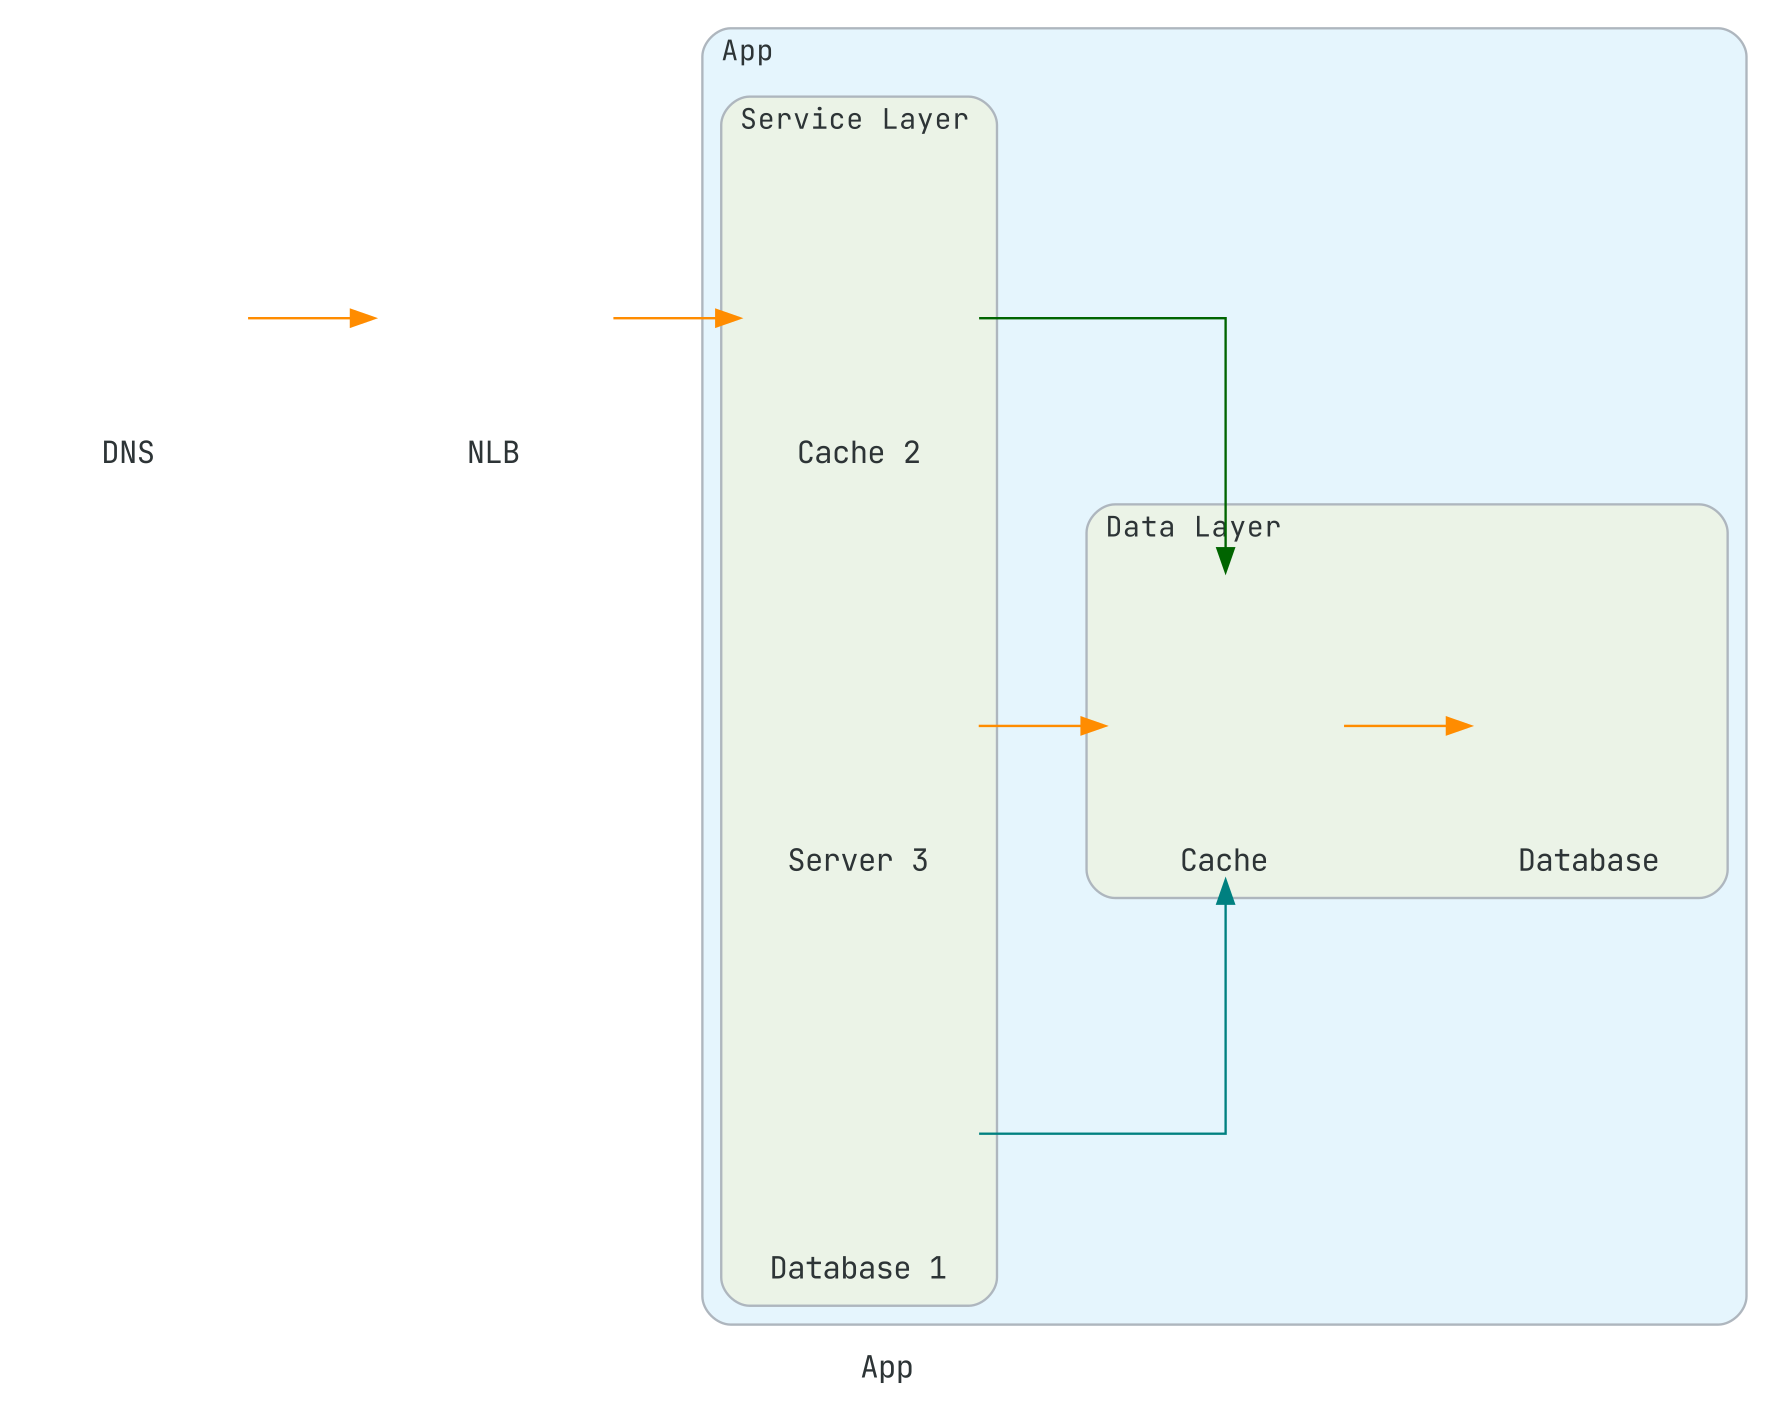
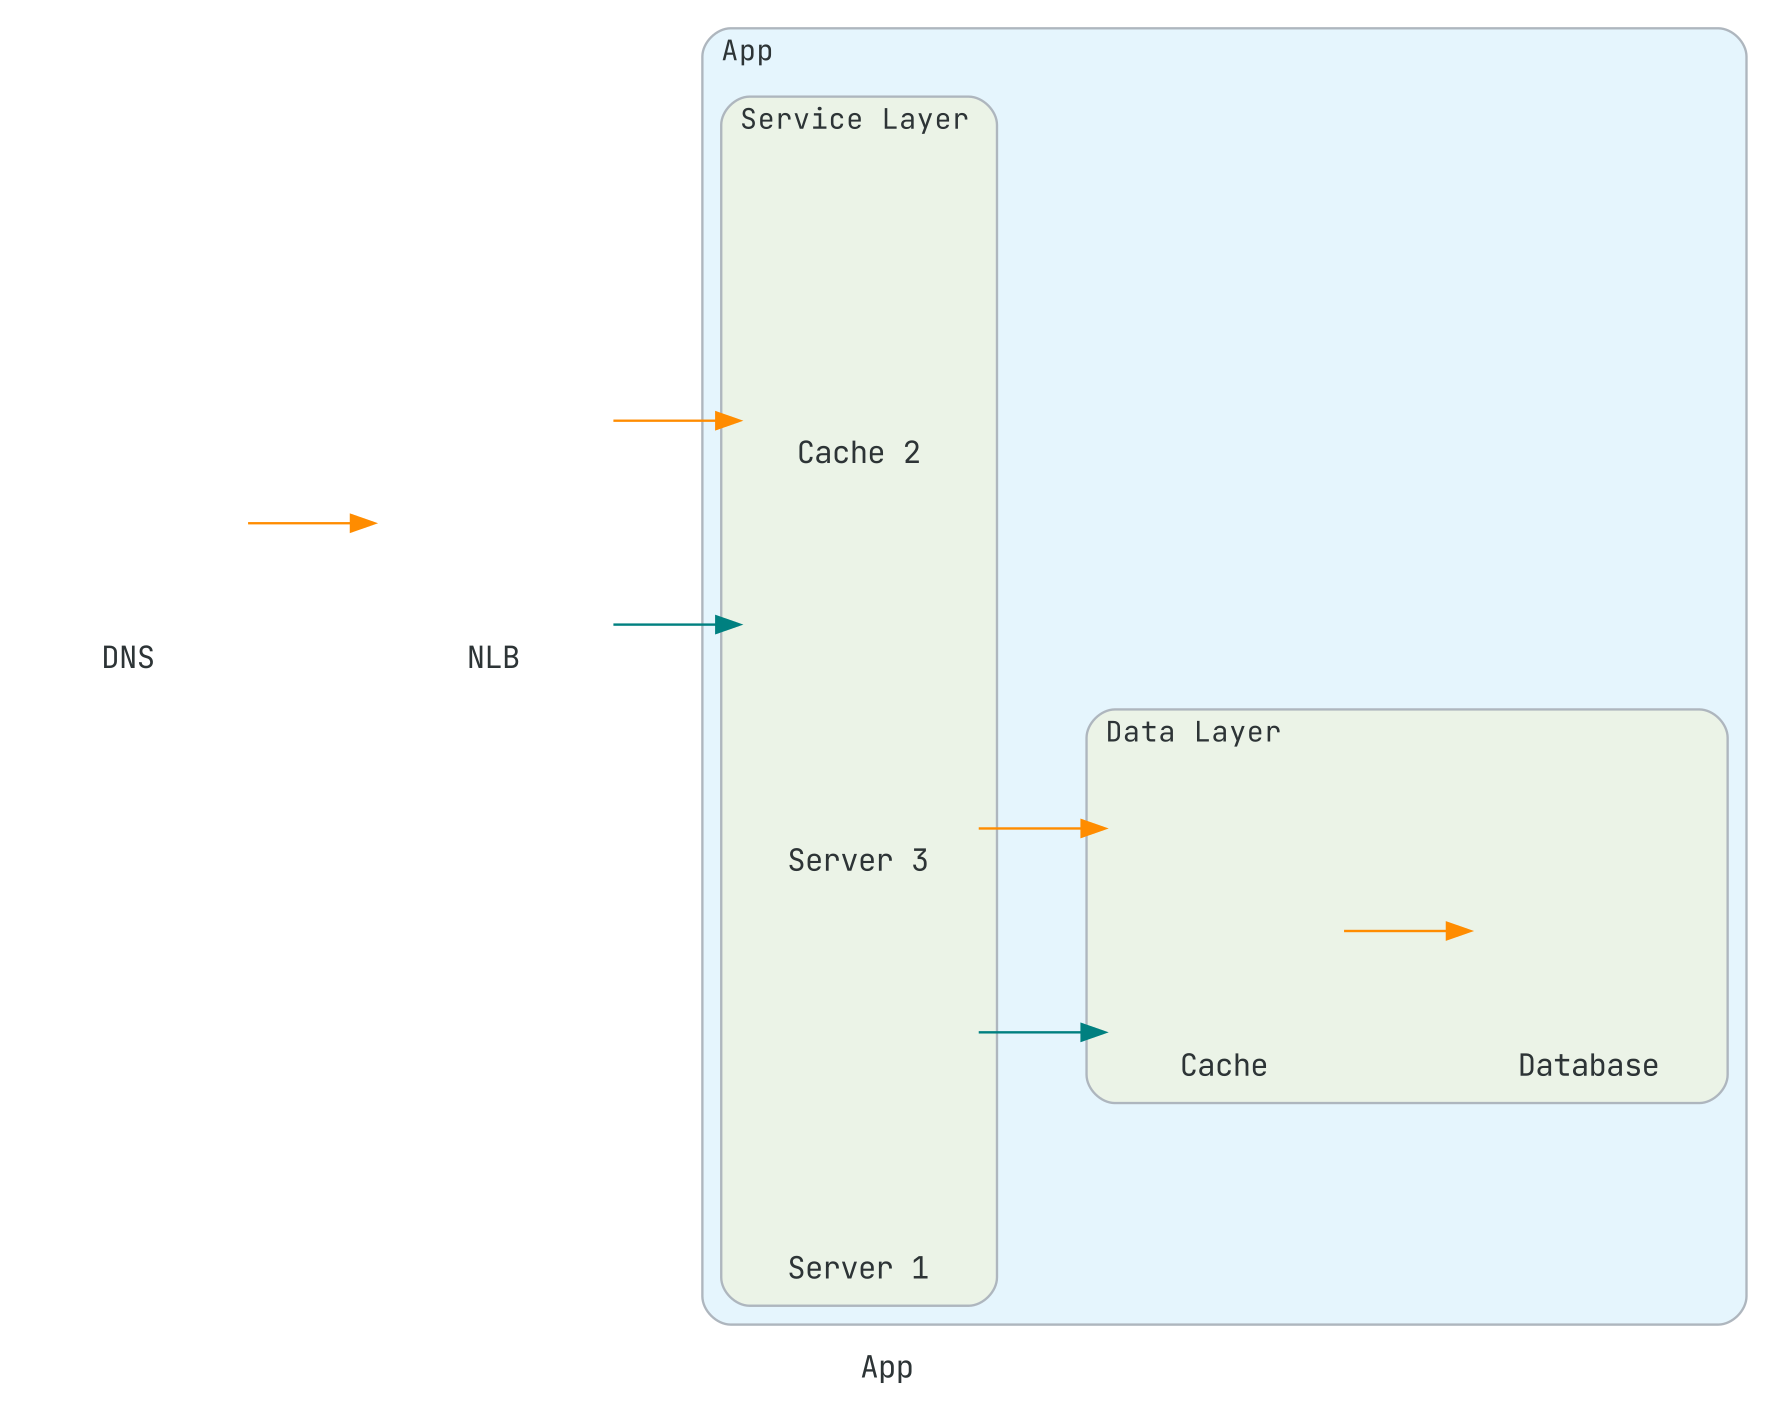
(1217, 318) -> none
none -> (665, 625)
(859, 1134) -> (859, 1134)
